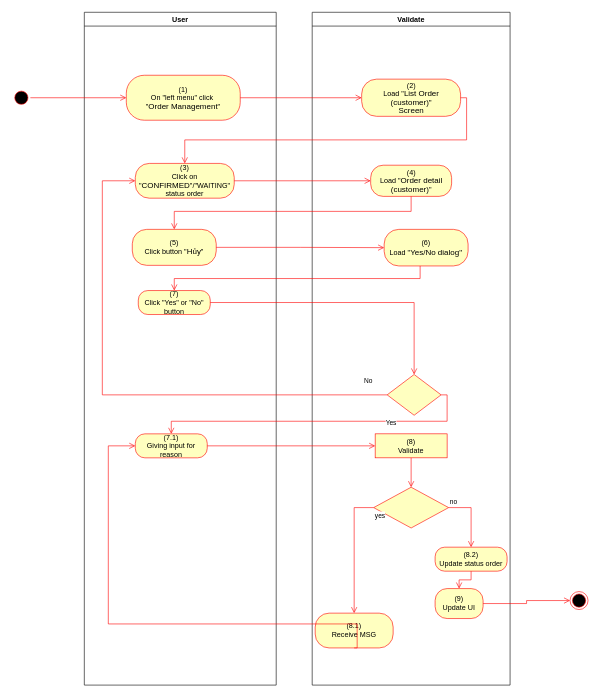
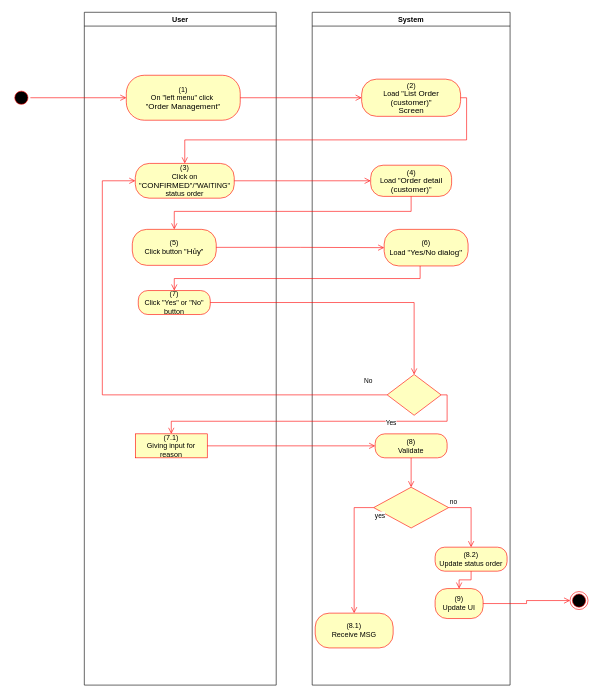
(411, 20) -> (411, 20)
(171, 446) -> (171, 446)
(411, 446) -> (411, 446)
(108, 524) -> none
